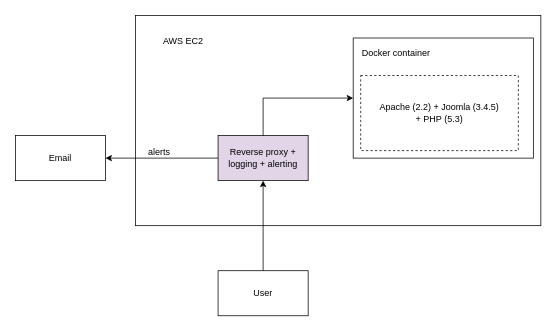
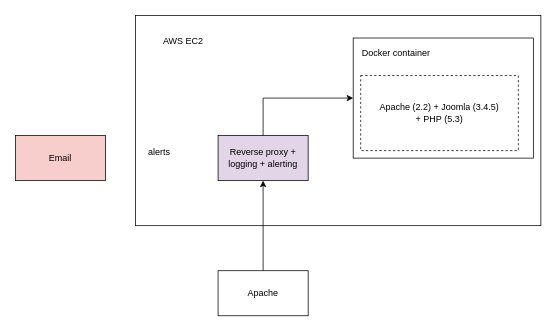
(60, 158) -> (60, 158)
(112, 158) -> none
(263, 293) -> (263, 293)
